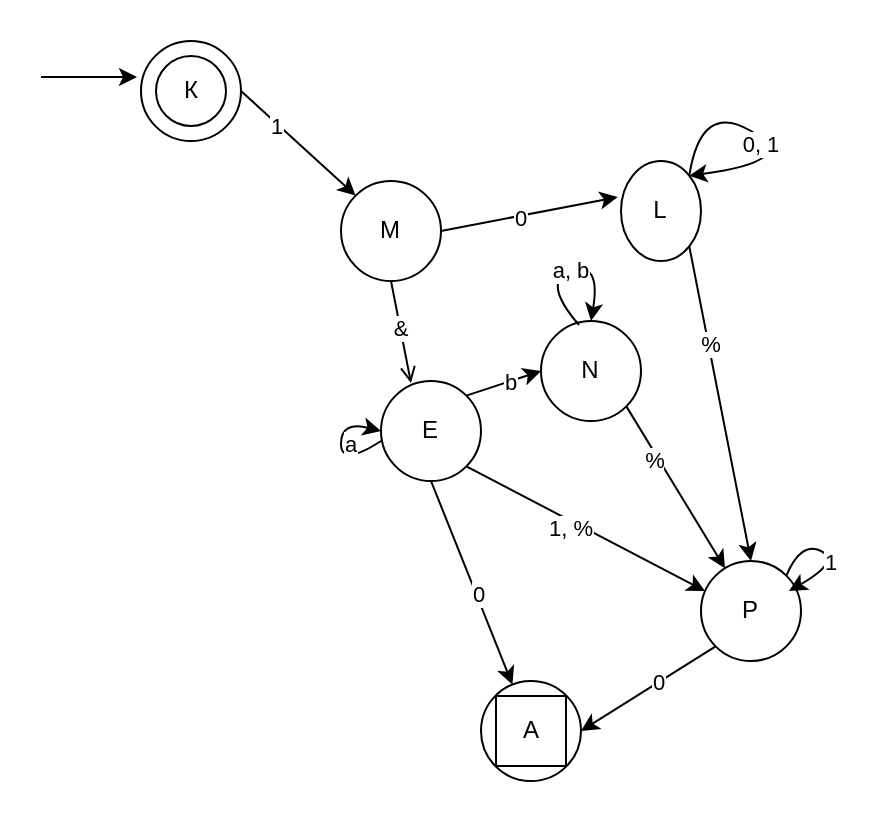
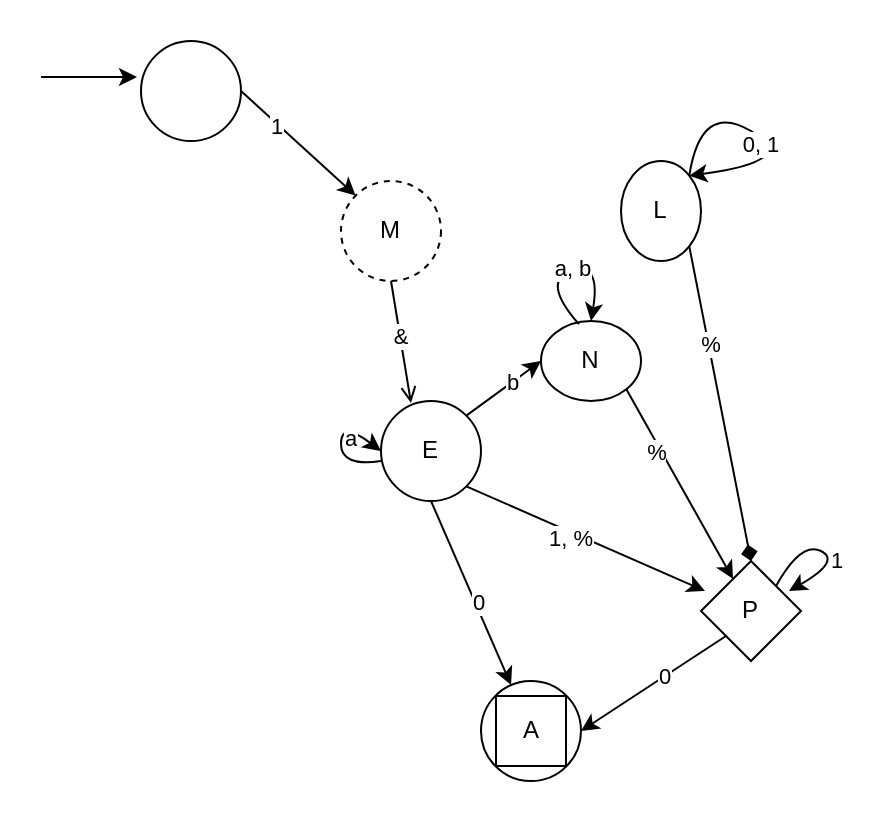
(191, 91) -> none
(523, 215) -> none
(391, 231) -> (391, 231)
(591, 371) -> (591, 361)
(431, 431) -> (431, 451)
(748, 546) -> (748, 544)
(751, 611) -> (751, 611)
